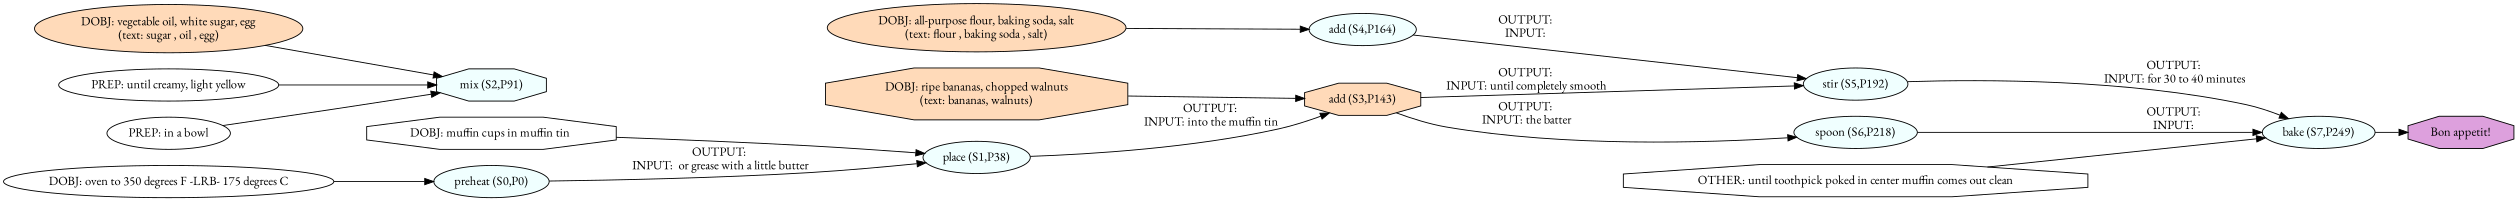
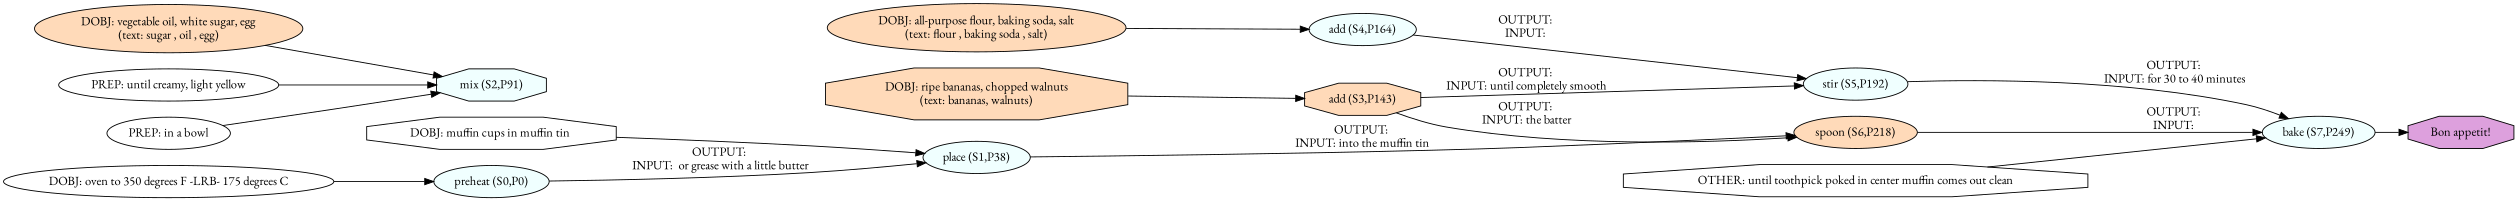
(1856, 132) -> (1856, 132)
(1177, 146) -> (1408, 151)
